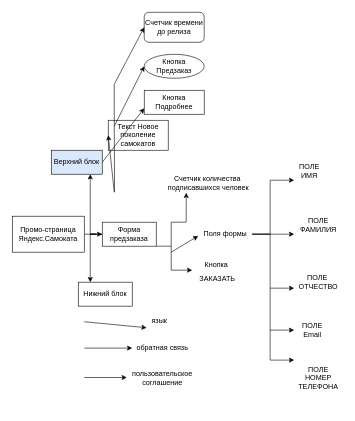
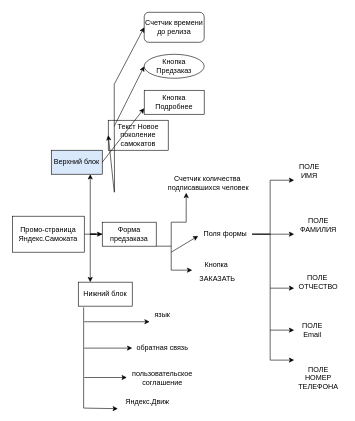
(159, 321) -> (162, 315)
none -> (84, 358)
none -> (147, 402)
